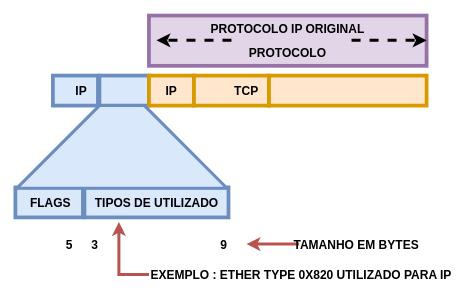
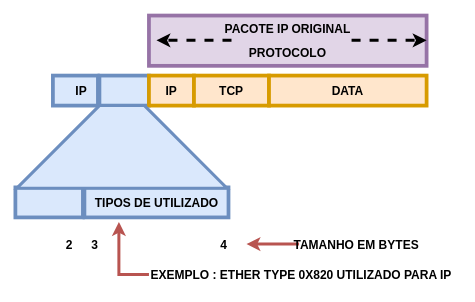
(288, 29) -> (288, 29)
(246, 90) -> (231, 90)
none -> (348, 90)
(51, 202) -> none
(69, 244) -> (69, 244)
(224, 244) -> (224, 244)
